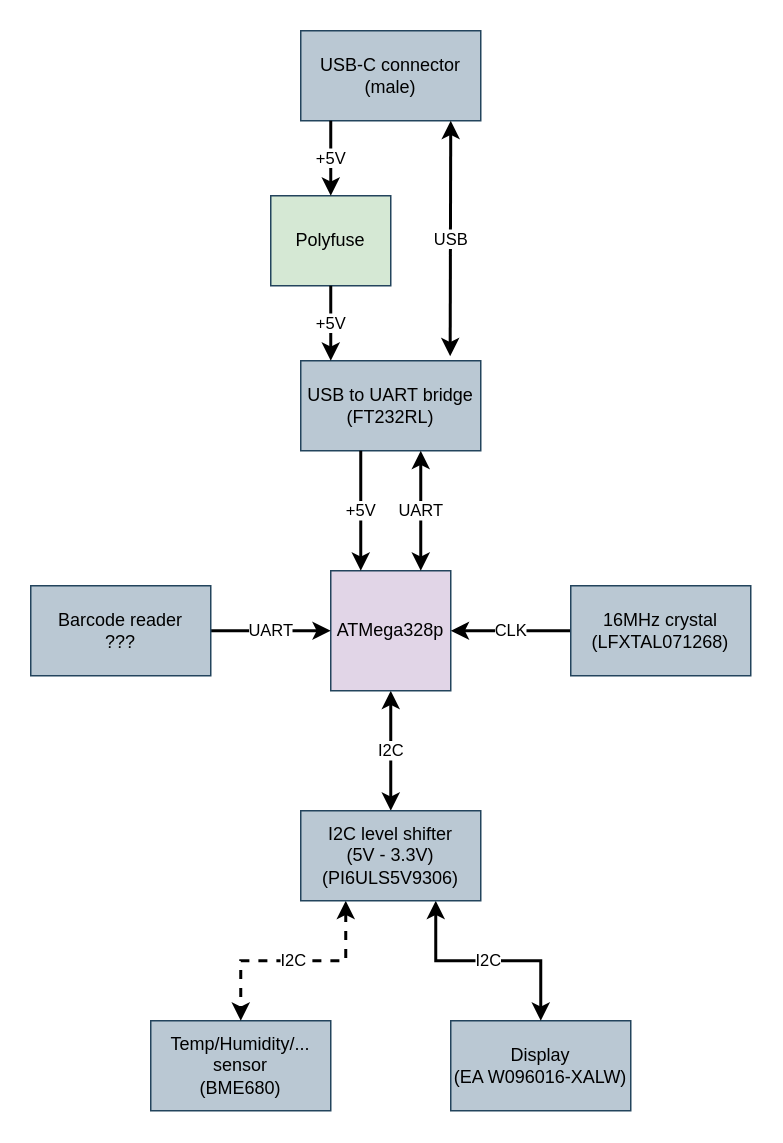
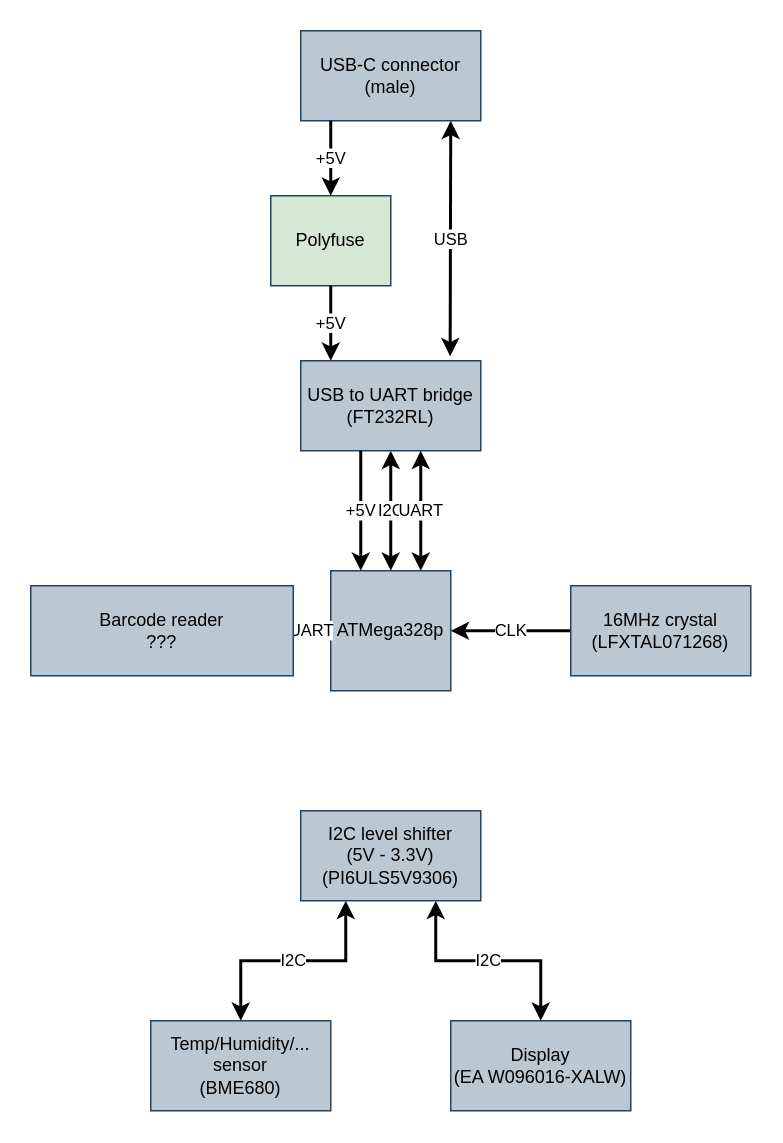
(121, 631) -> (162, 631)
(391, 631) -> (391, 631)
(391, 750) -> (391, 511)
(345, 961) -> (345, 961)
